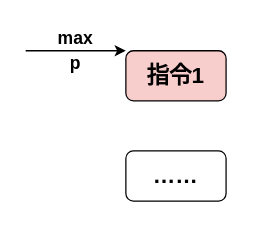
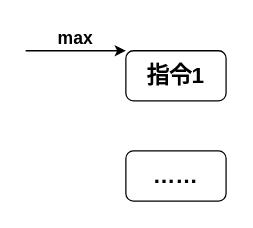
(76, 63) -> none
(176, 76) -> (176, 76)
